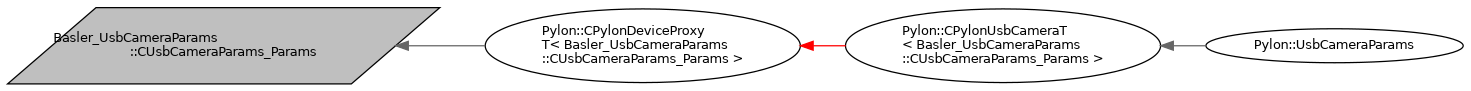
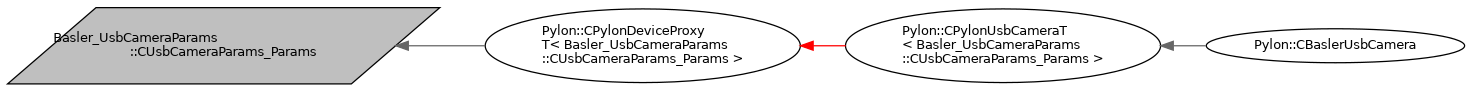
(1335, 46) -> (1336, 46)
